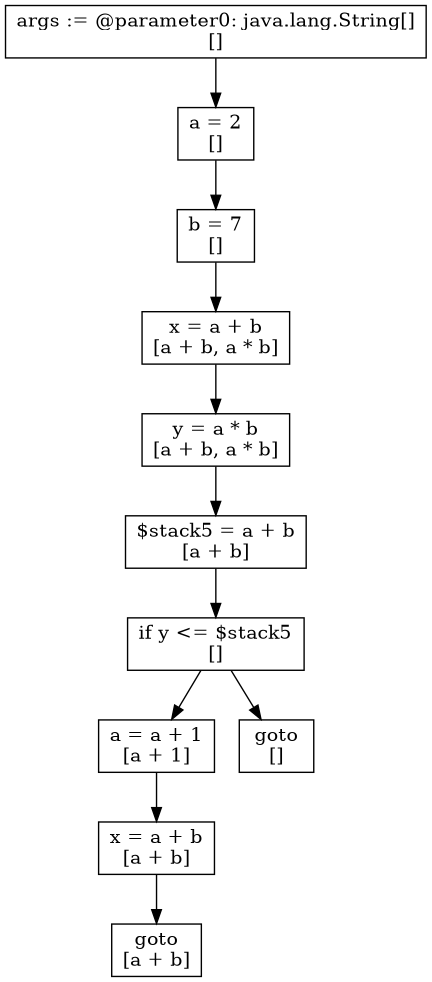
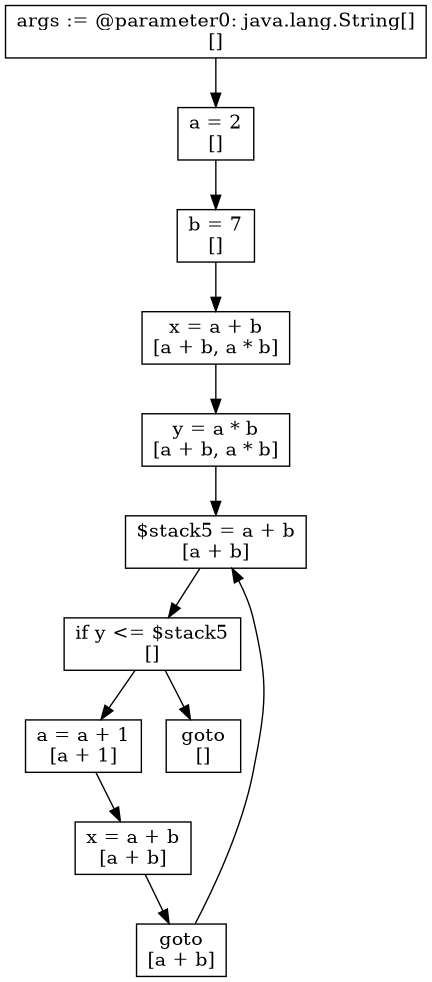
none -> (256, 756)
